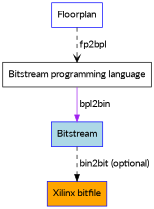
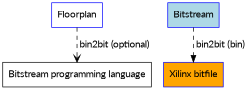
(92, 45) -> (113, 45)
(77, 101) -> none
(113, 164) -> (219, 45)
